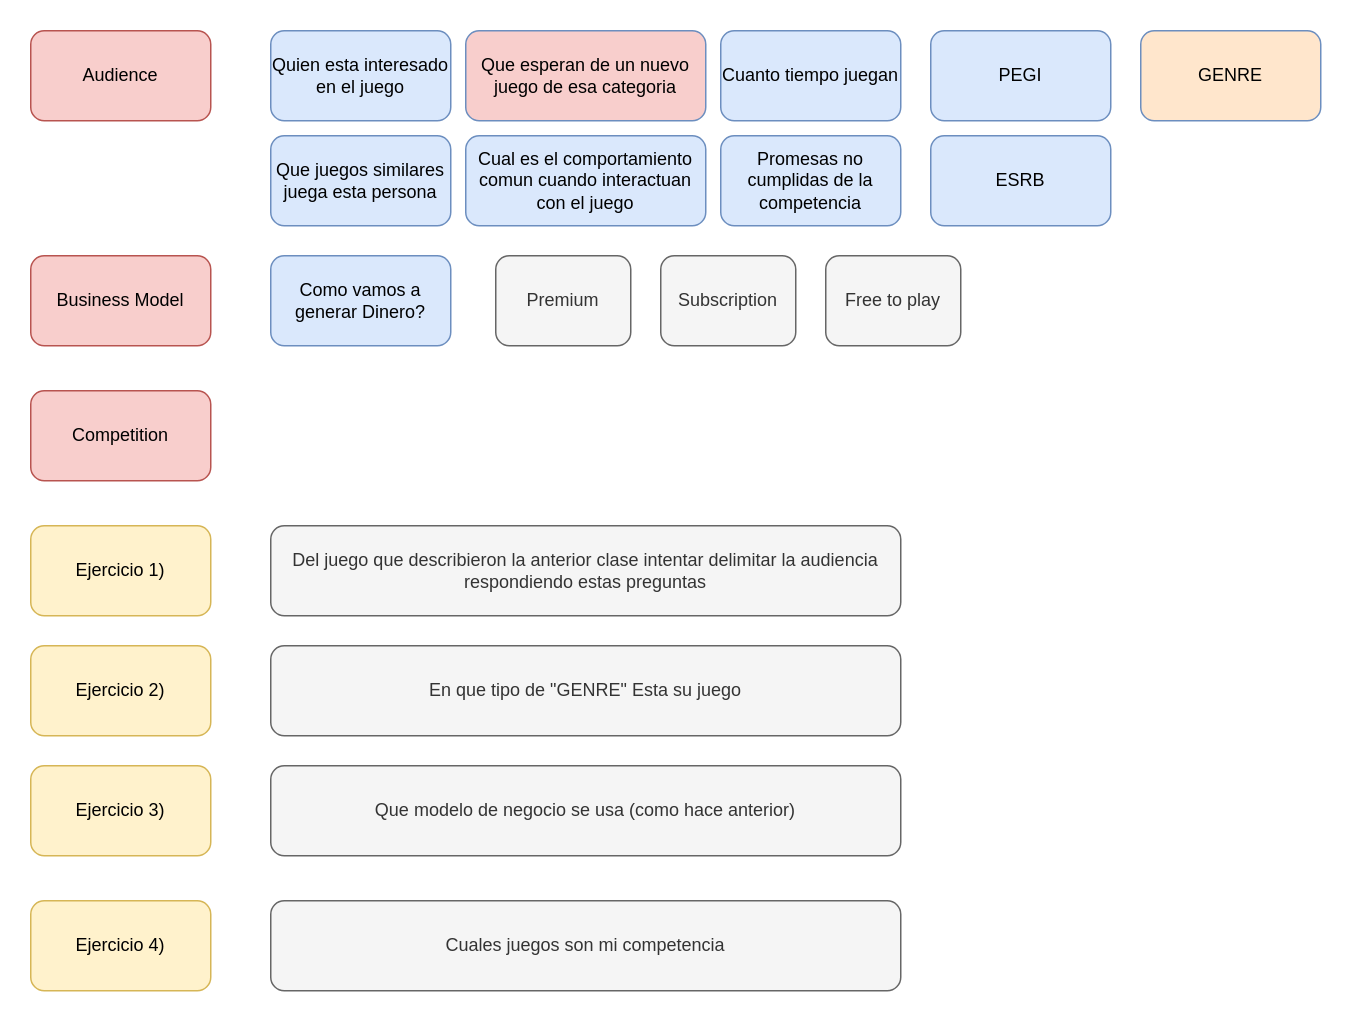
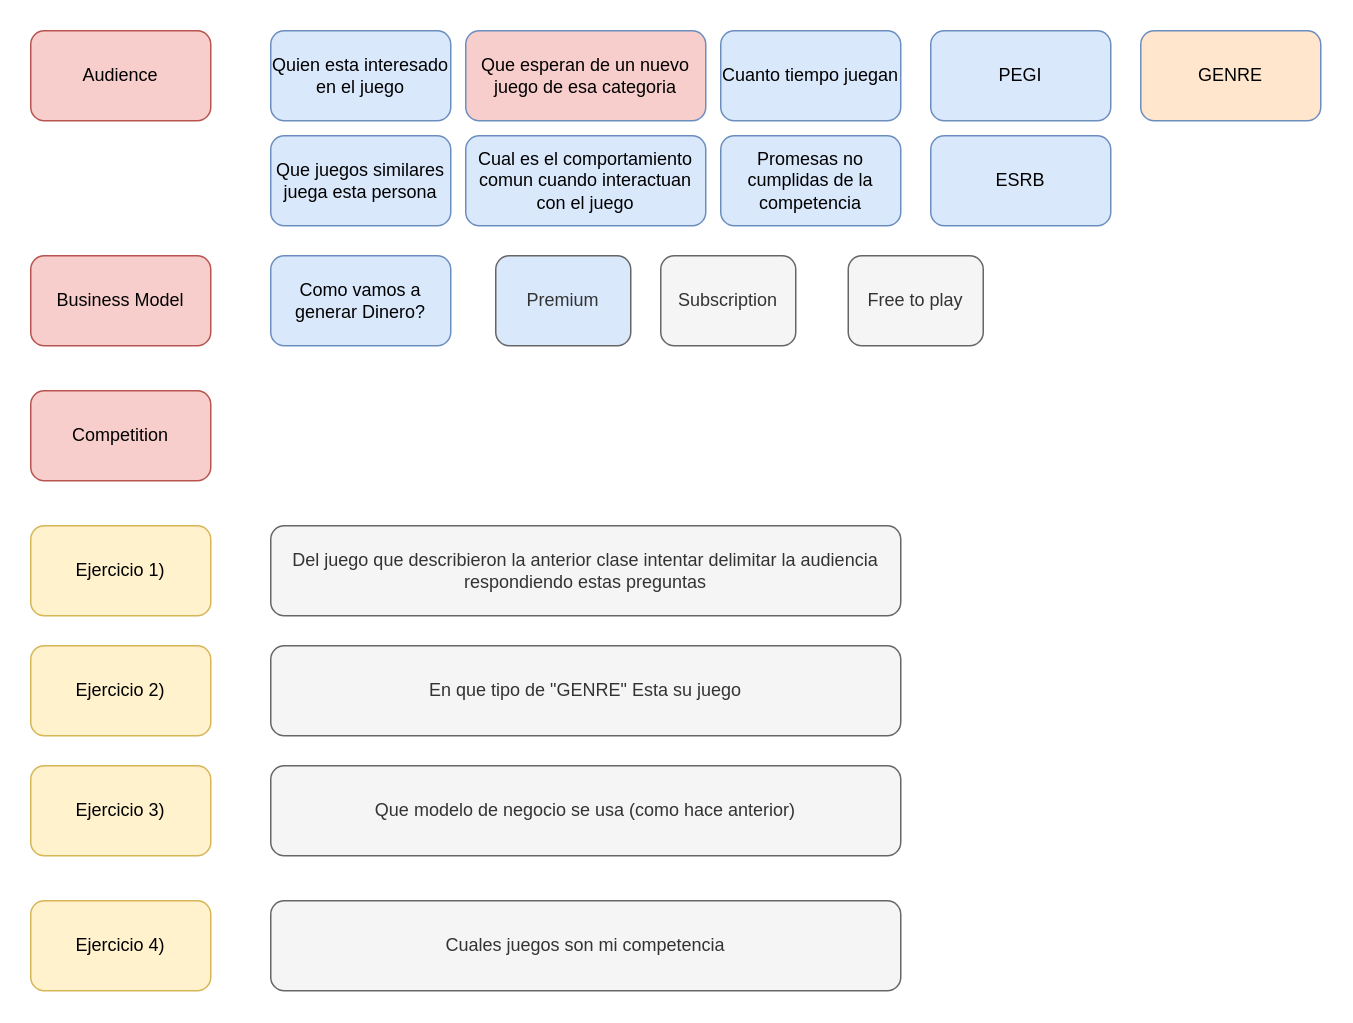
(563, 301) -> (563, 301)
(893, 301) -> (916, 301)
